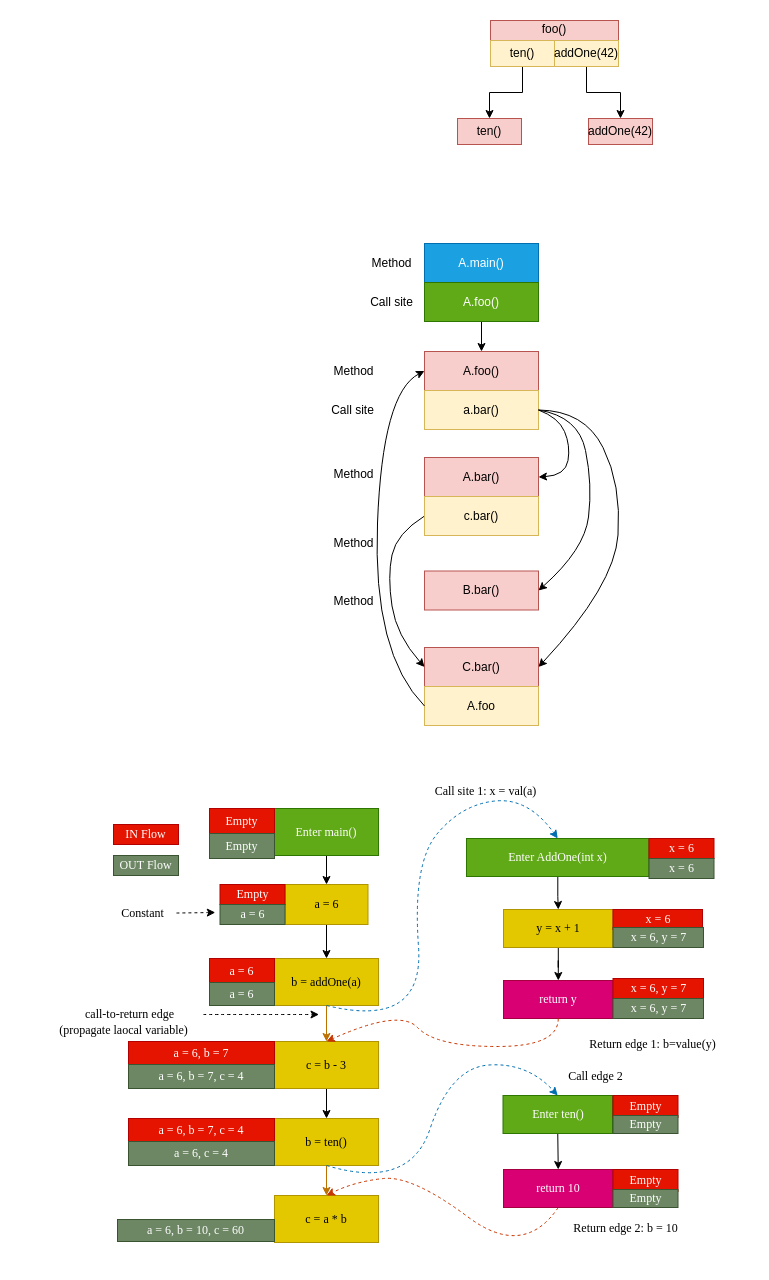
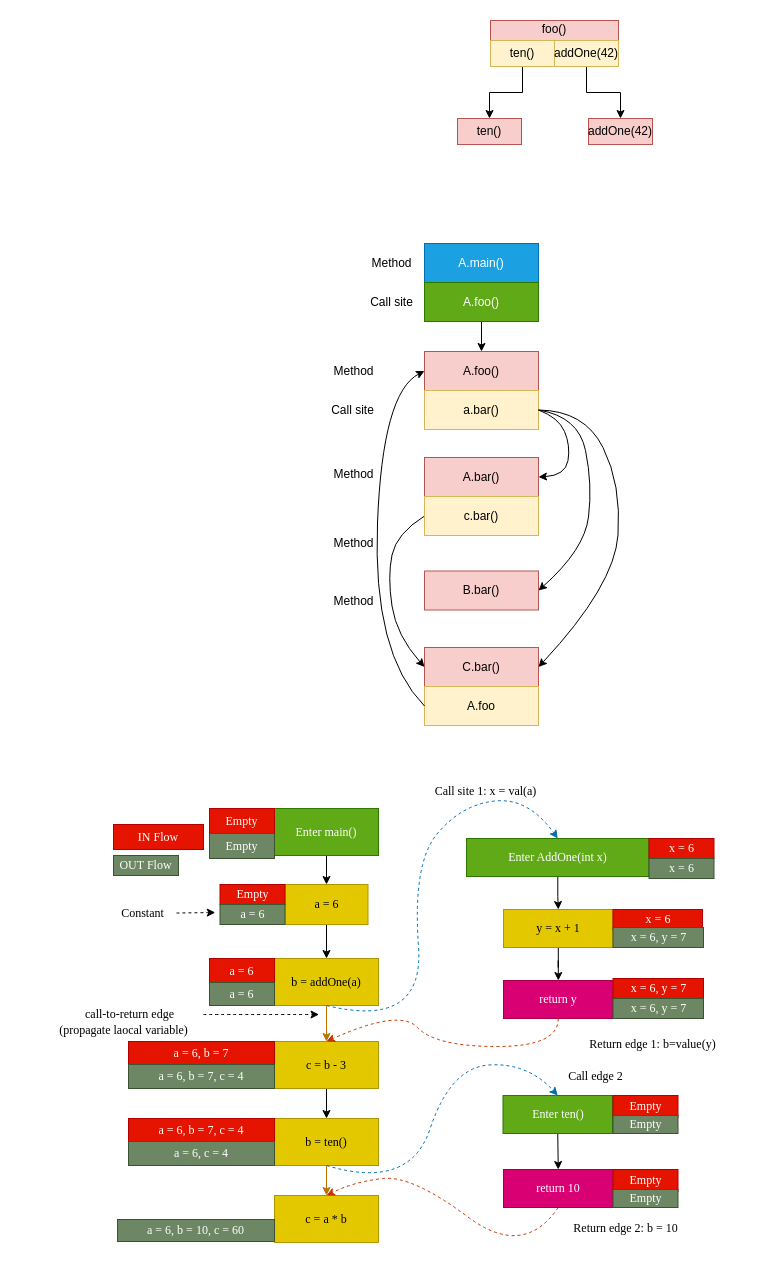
(146, 835) -> (159, 837)
